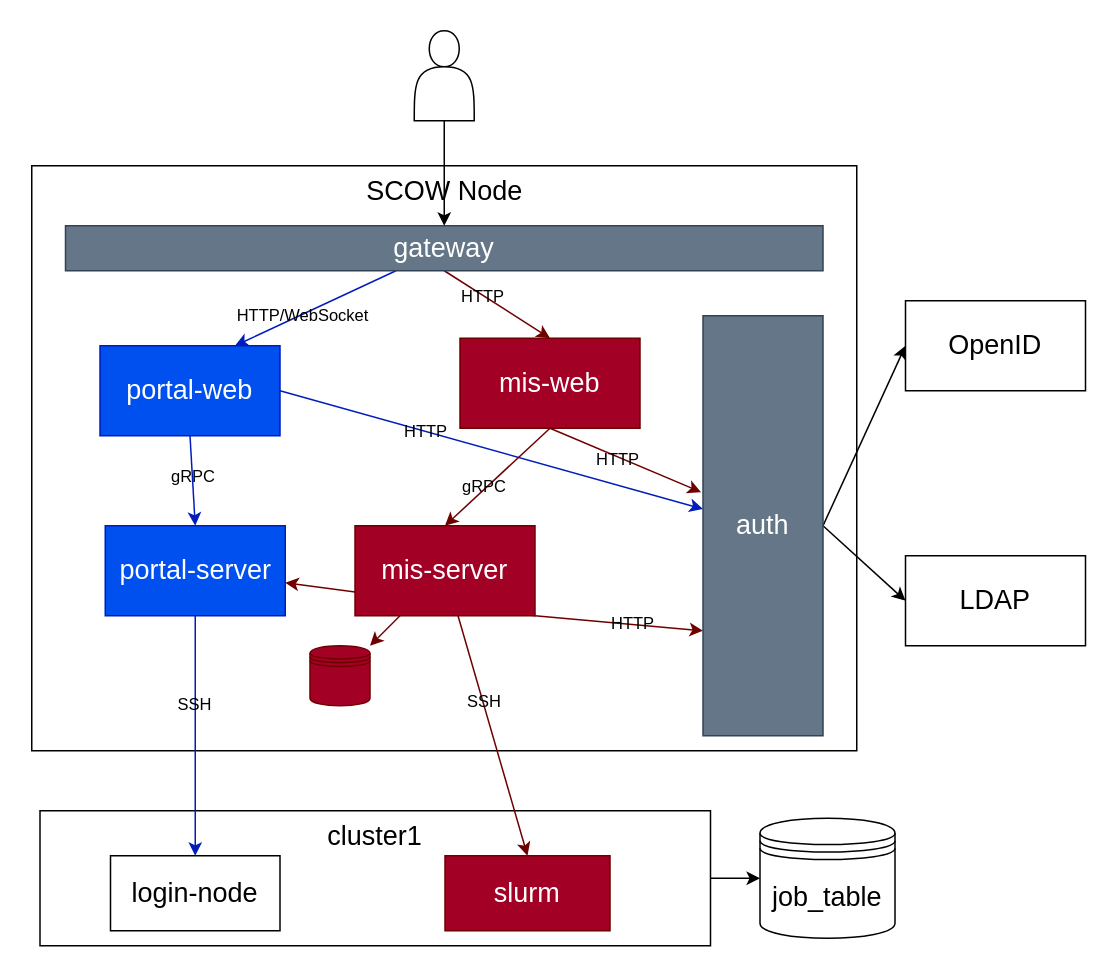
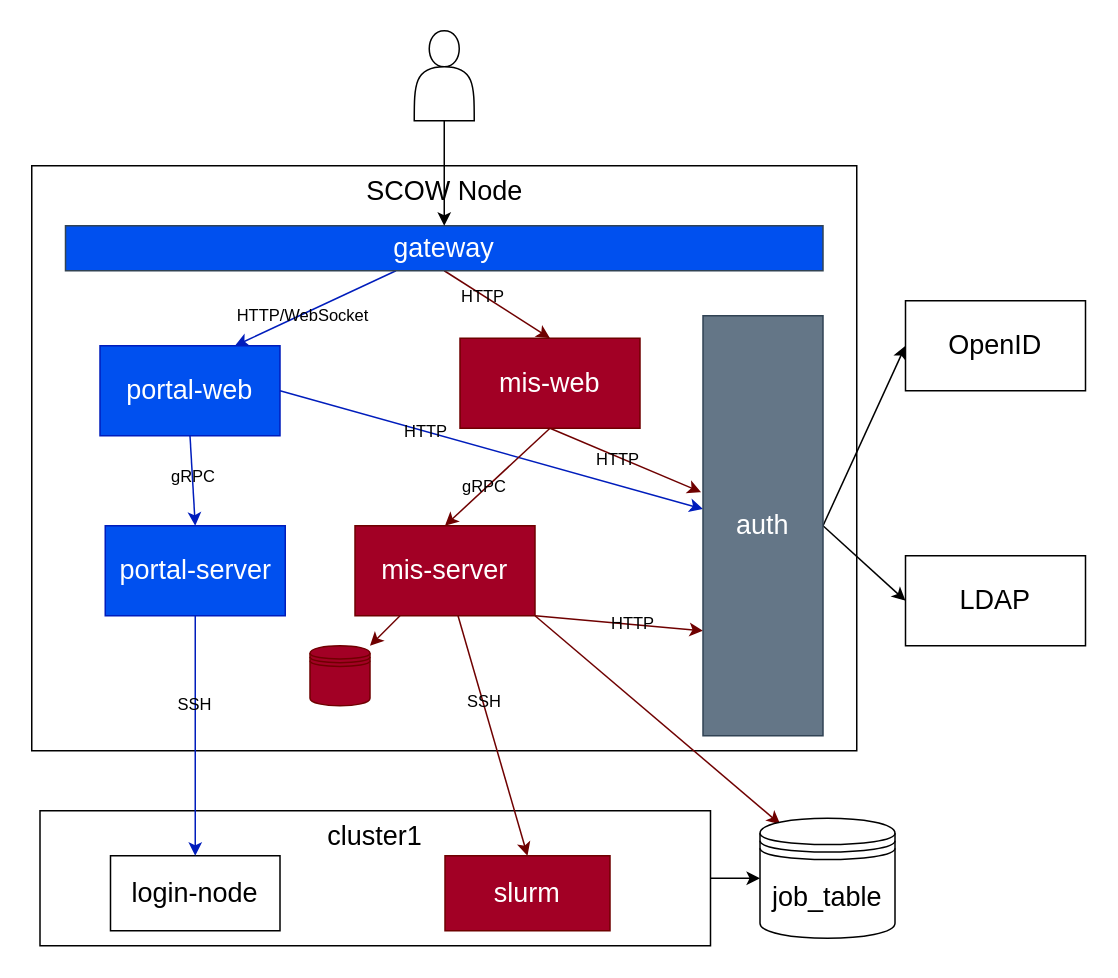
(444, 248) -> (444, 248)
(325, 588) -> (655, 718)
